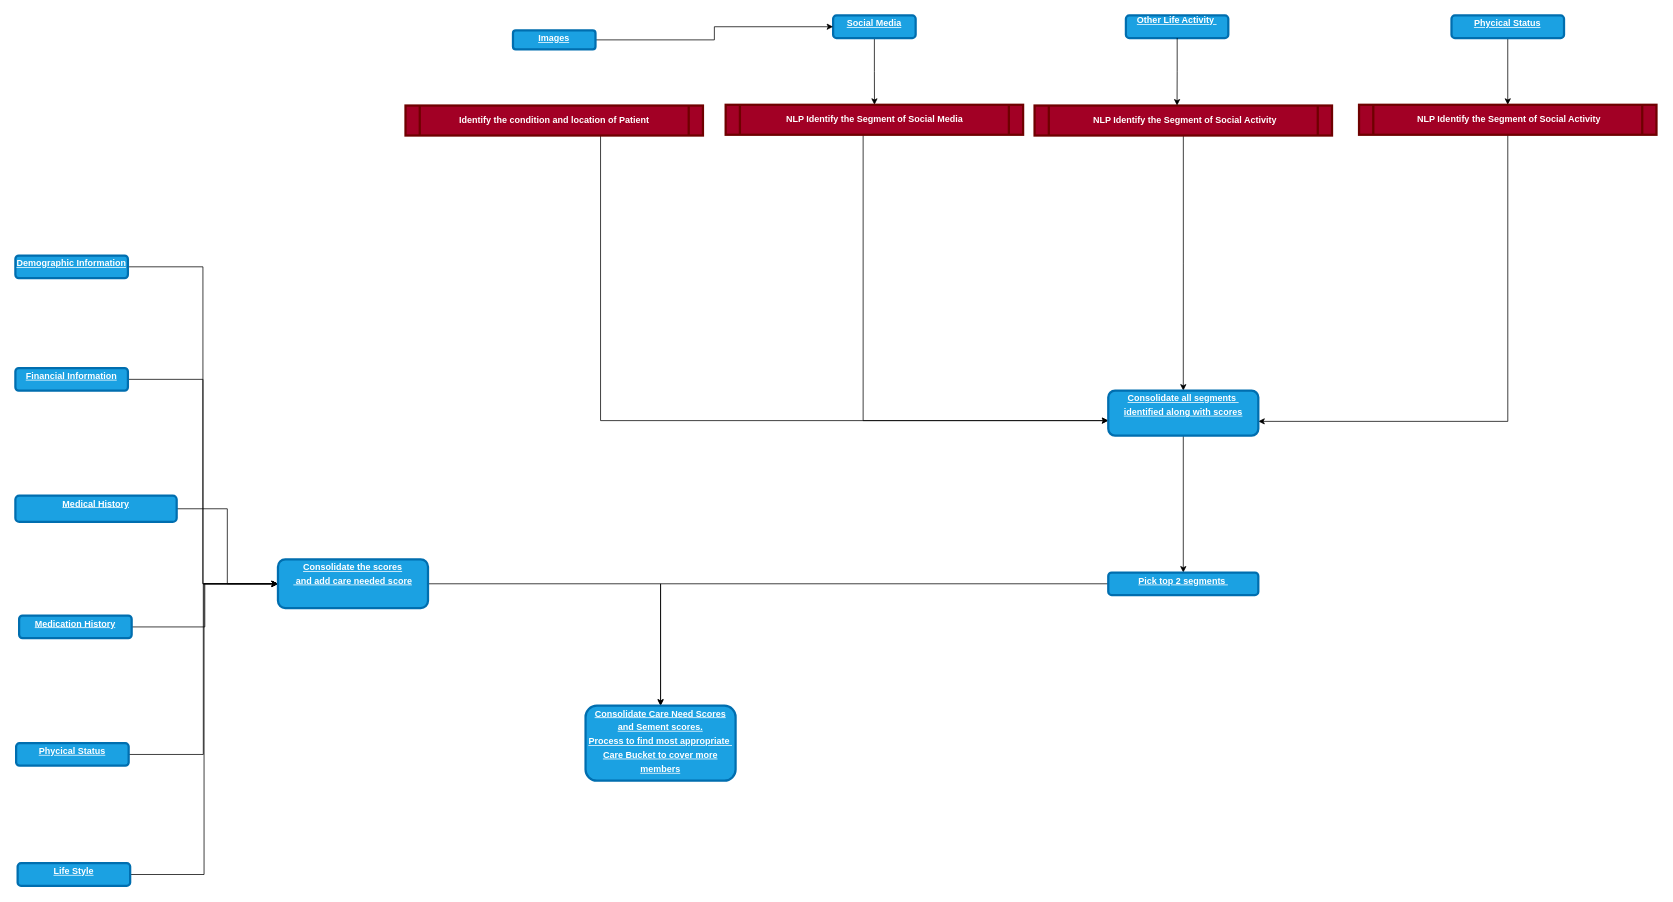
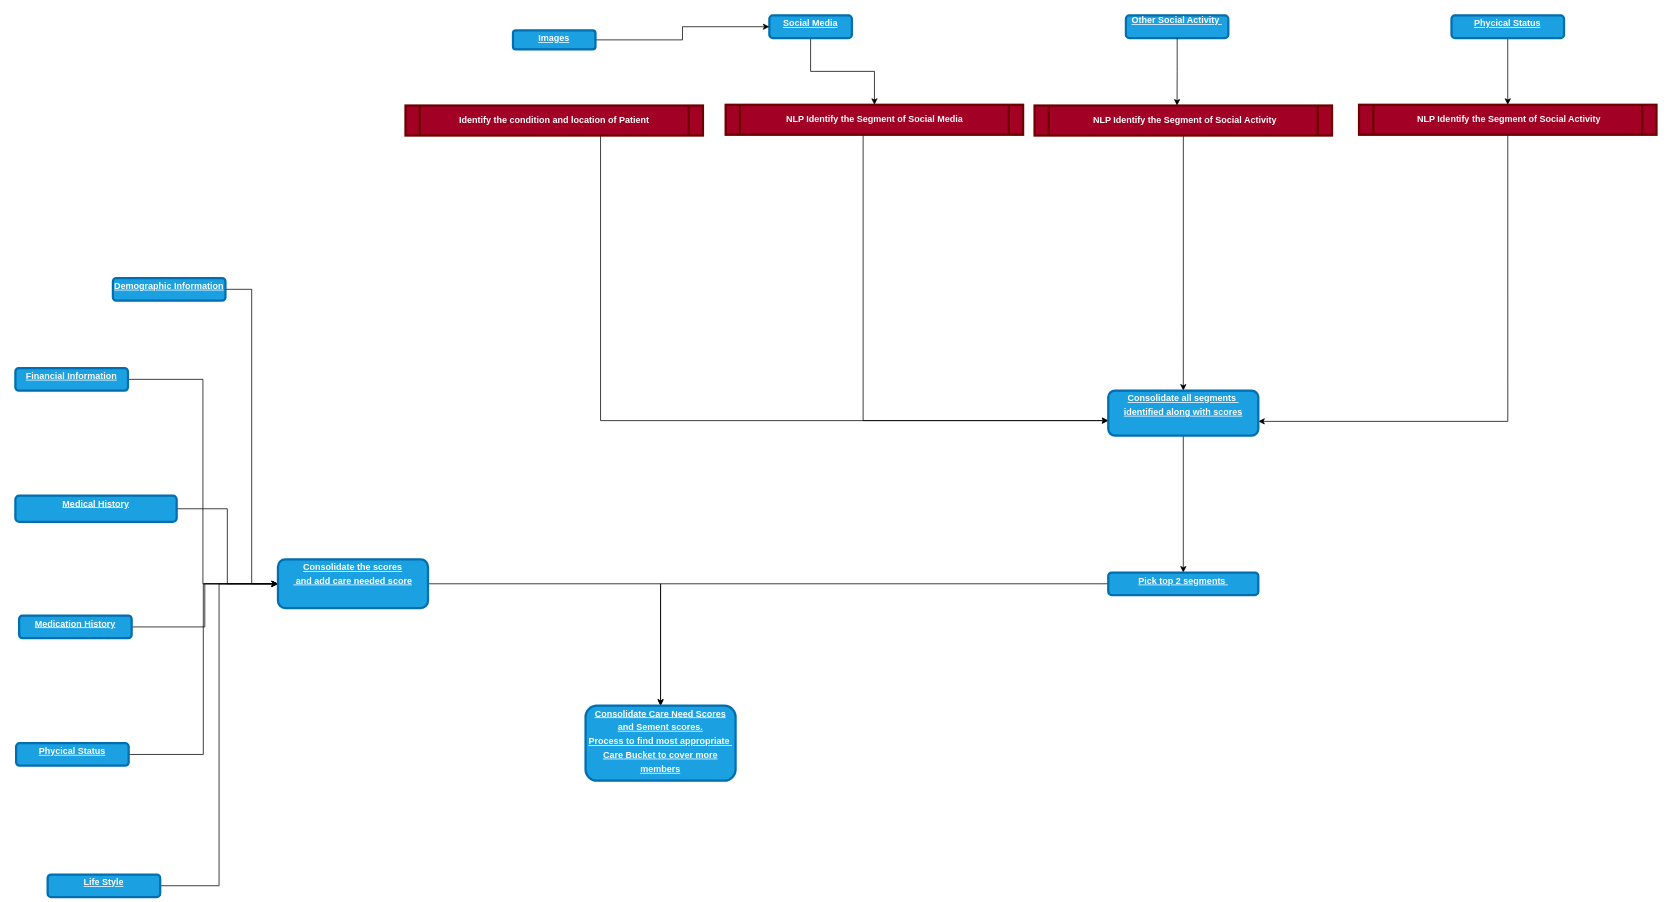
(1177, 15) -> (1177, 15)
(874, 27) -> (810, 27)
(72, 267) -> (169, 289)
(74, 874) -> (104, 885)
